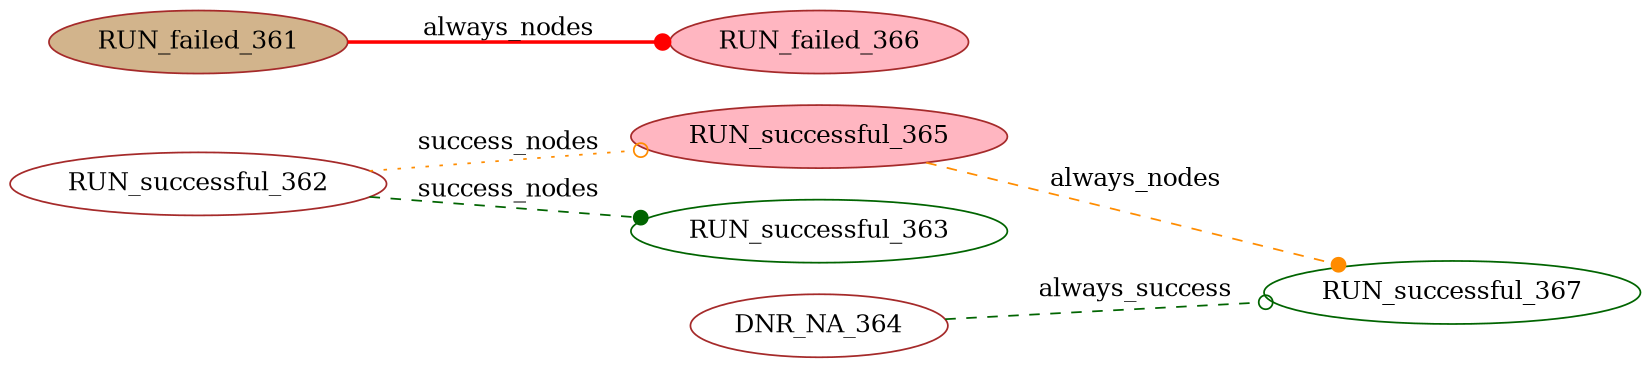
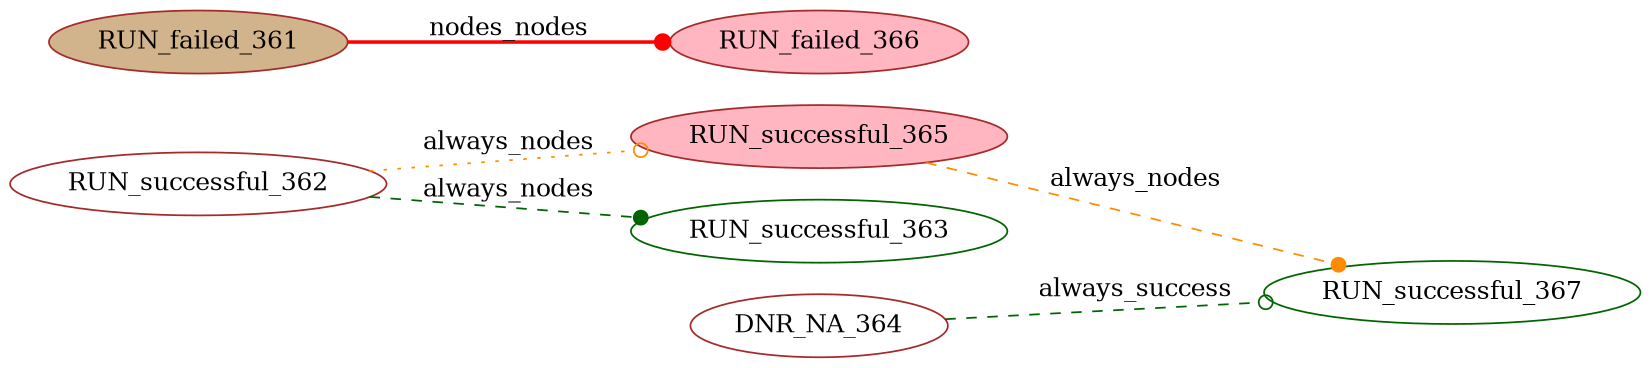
(509, 29) -> (509, 29)
(509, 143) -> (509, 143)
(509, 190) -> (509, 190)
